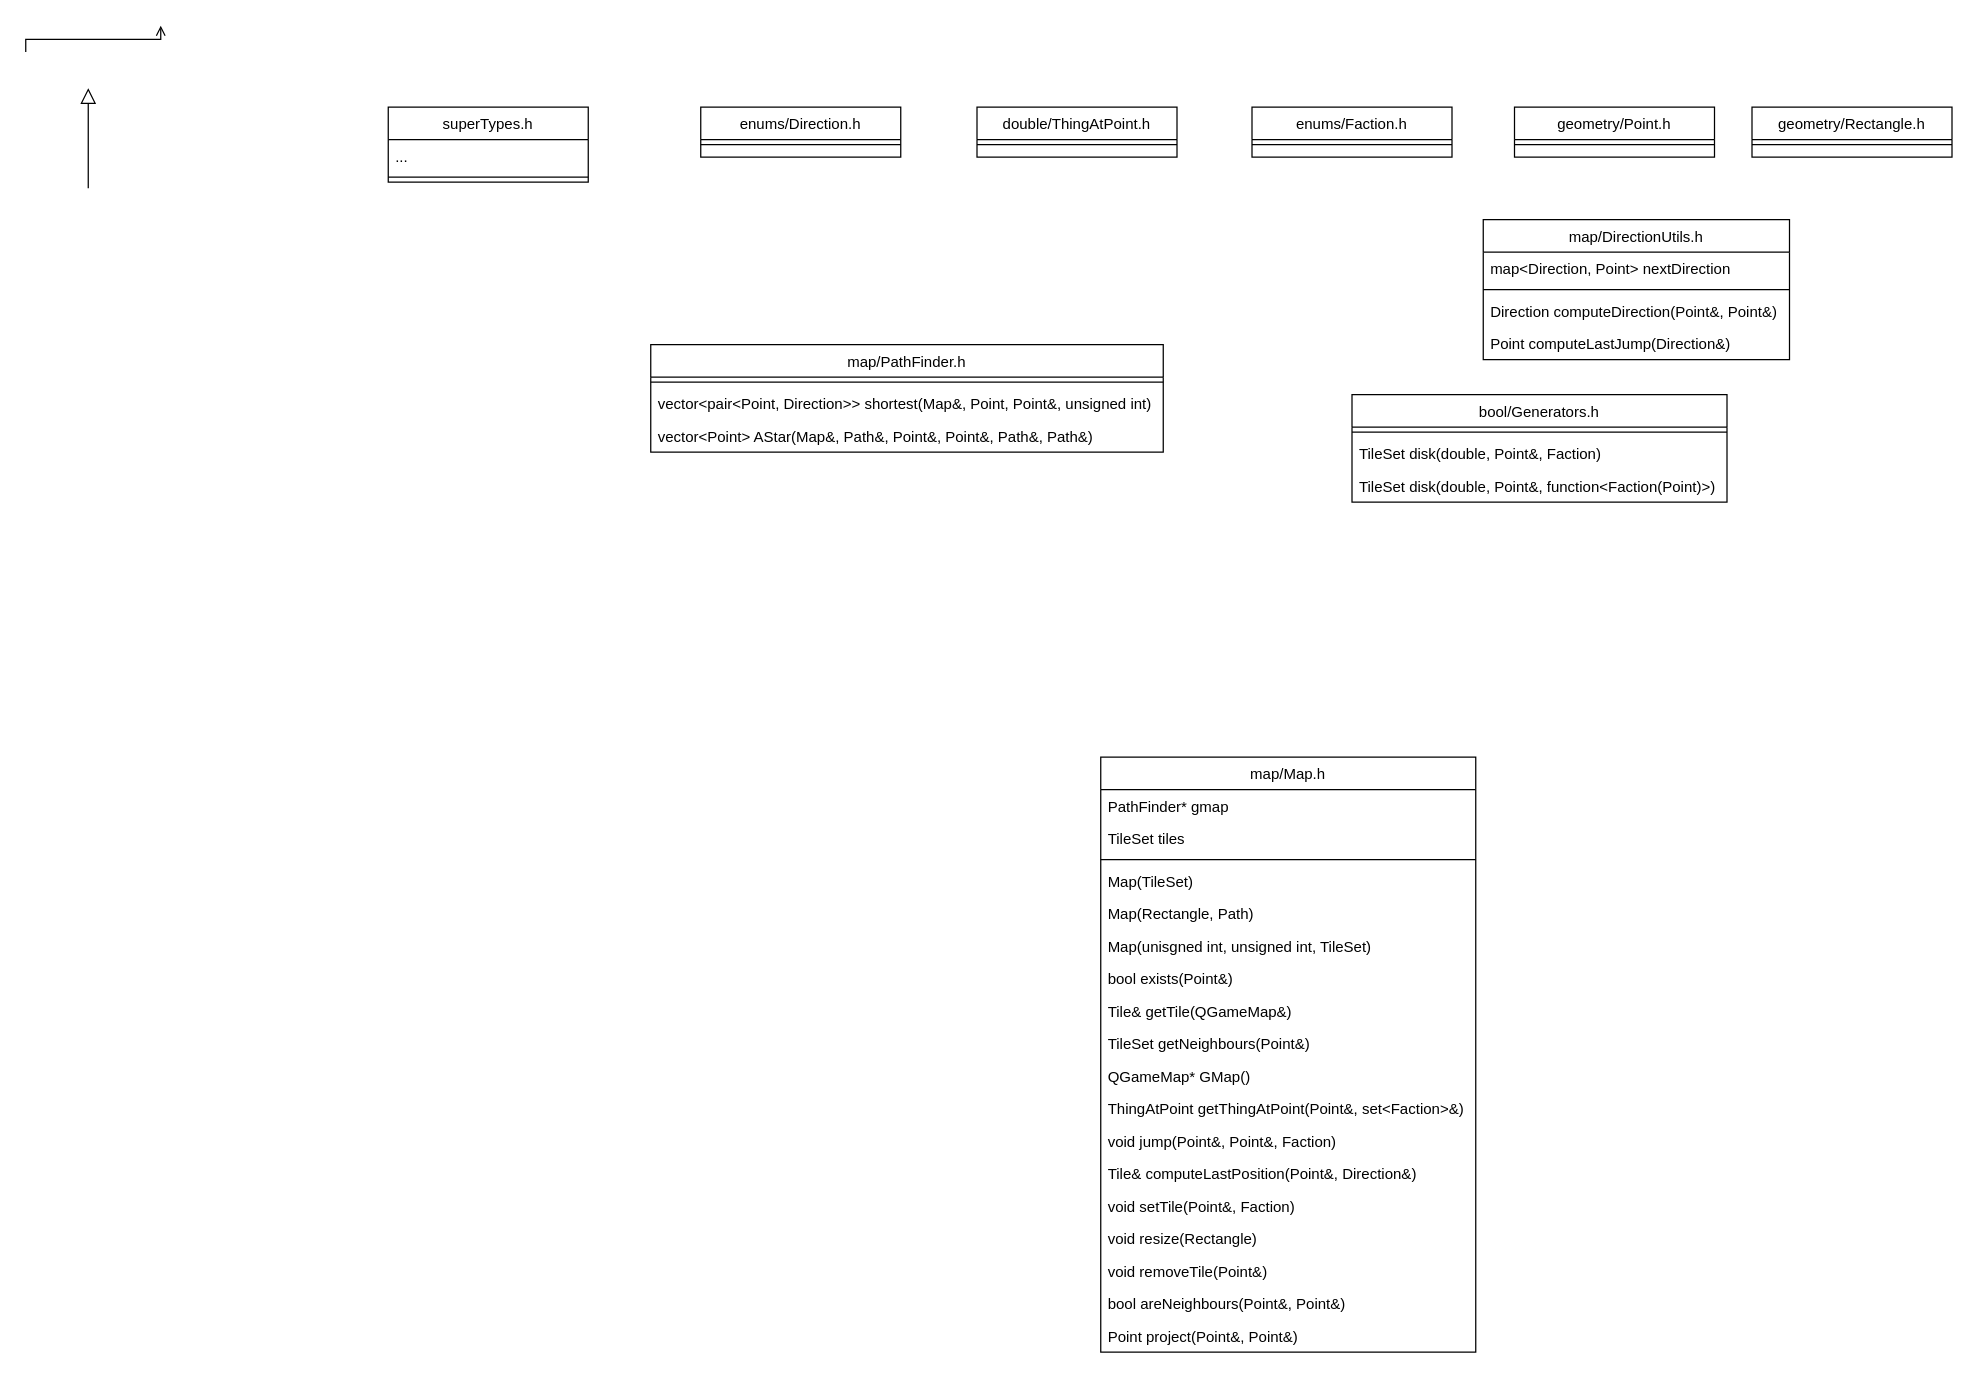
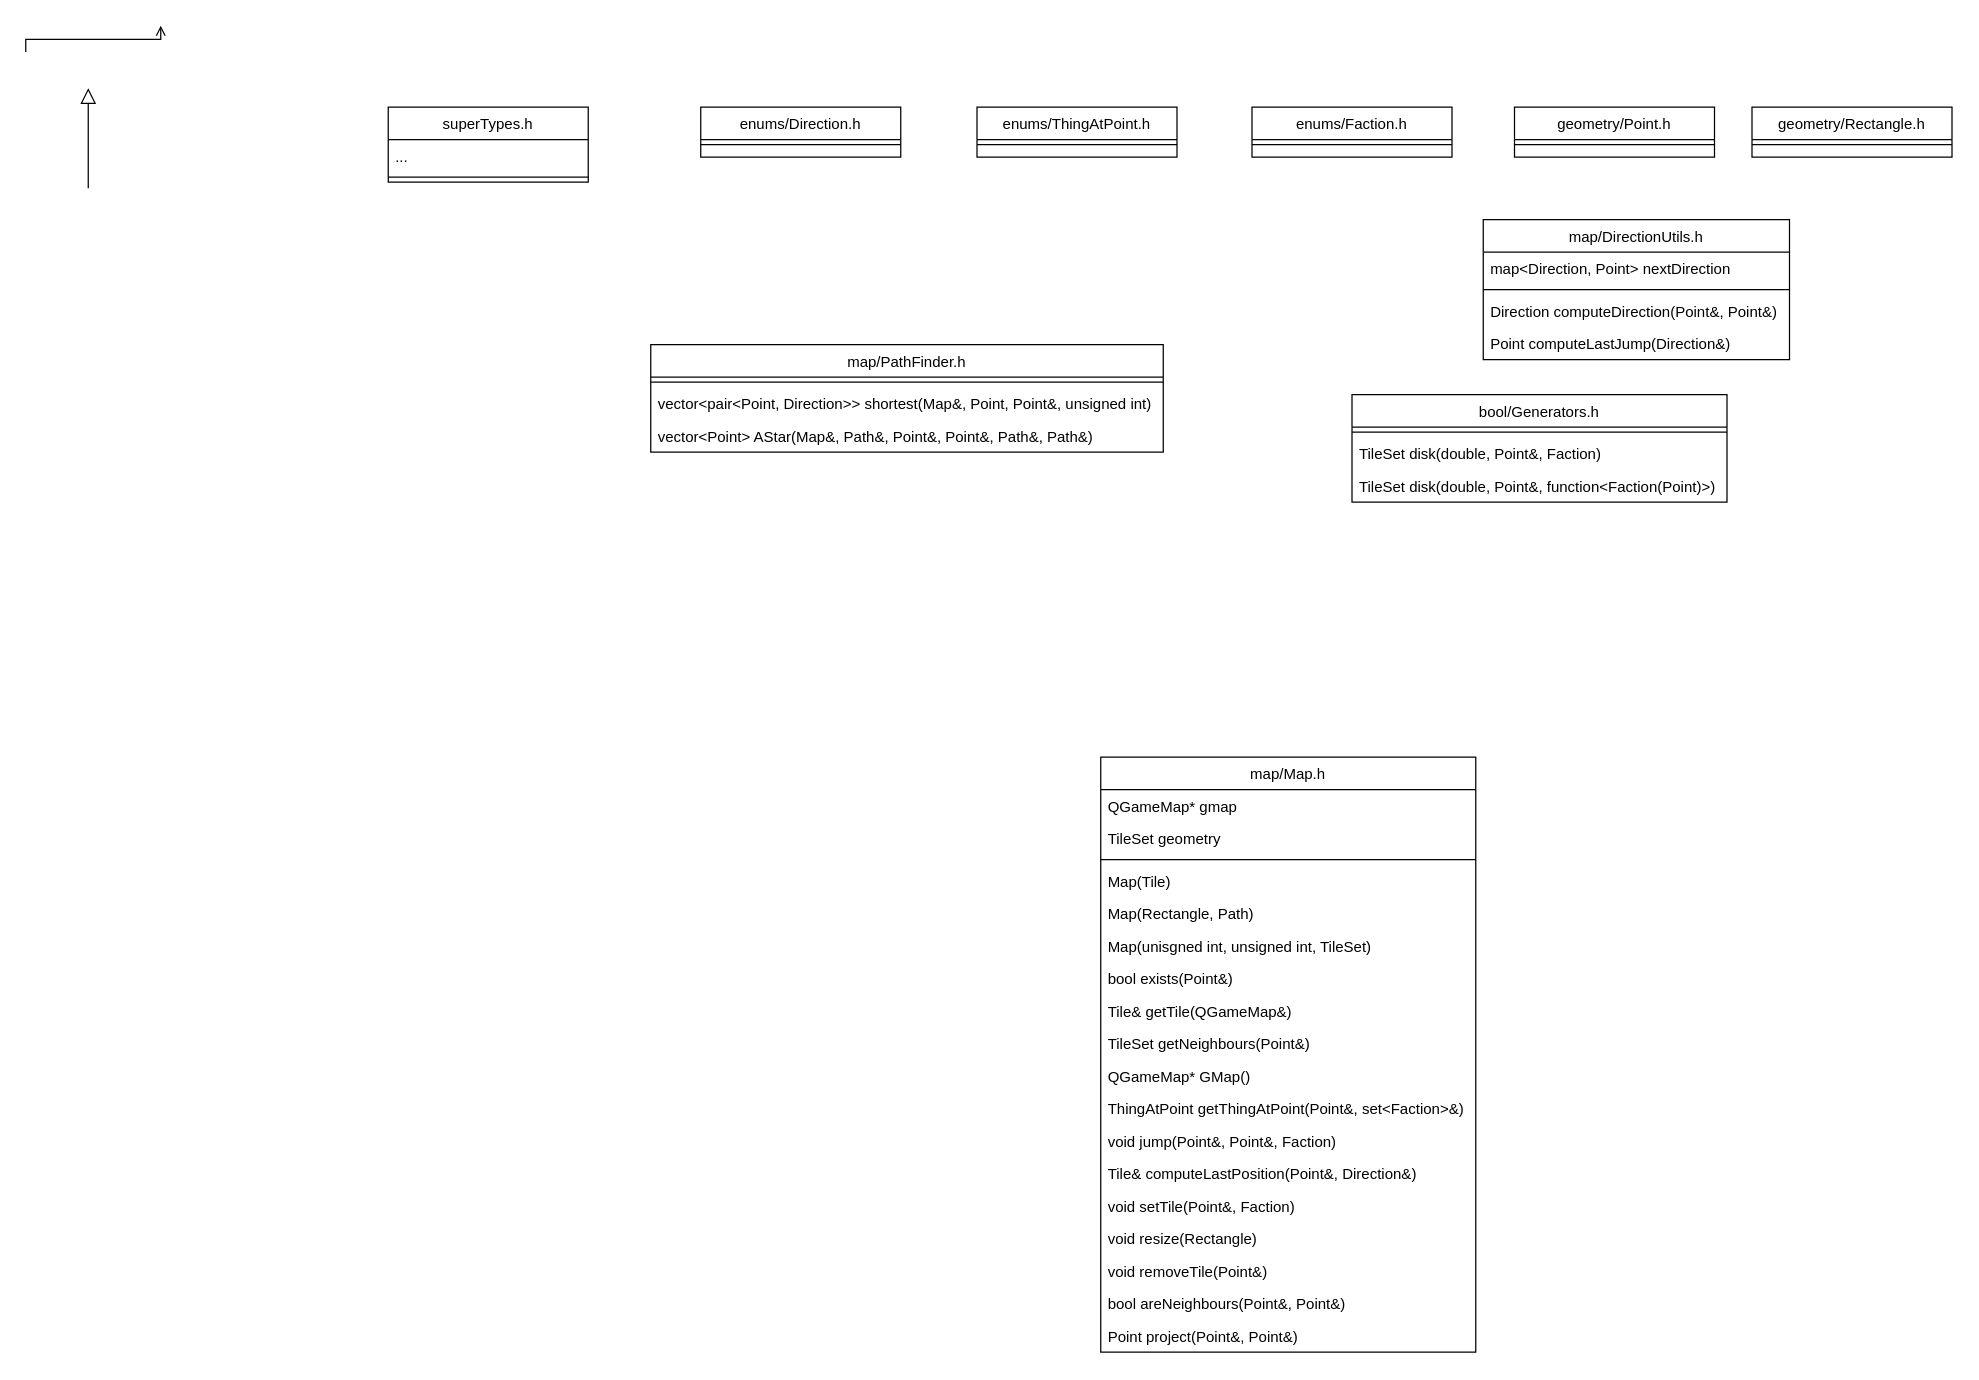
(1076, 124) -> (1076, 124)
(1171, 807) -> (1164, 807)
(1152, 839) -> (1169, 839)
(1154, 882) -> (1141, 882)
